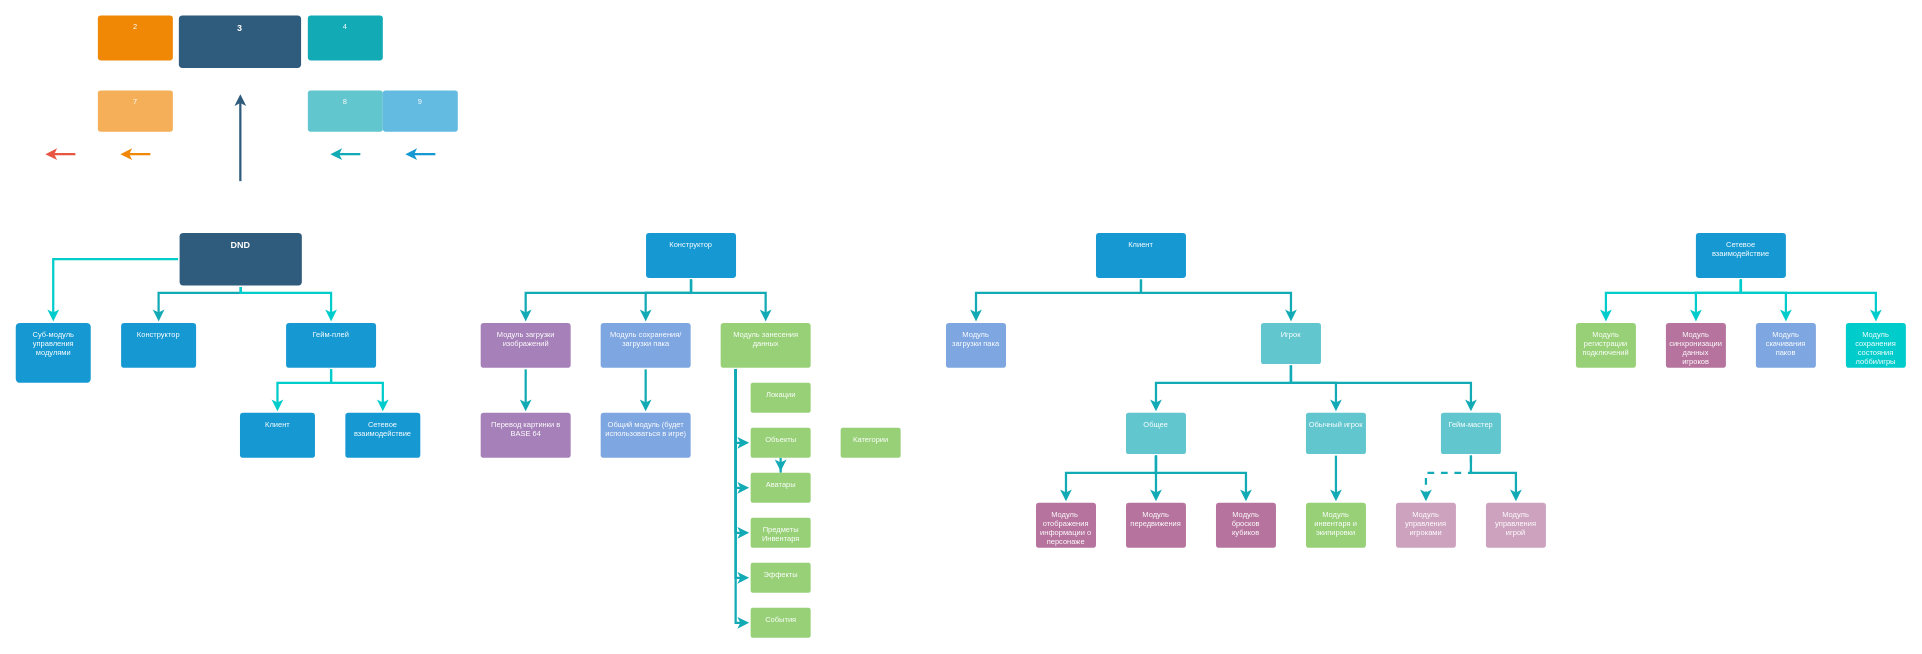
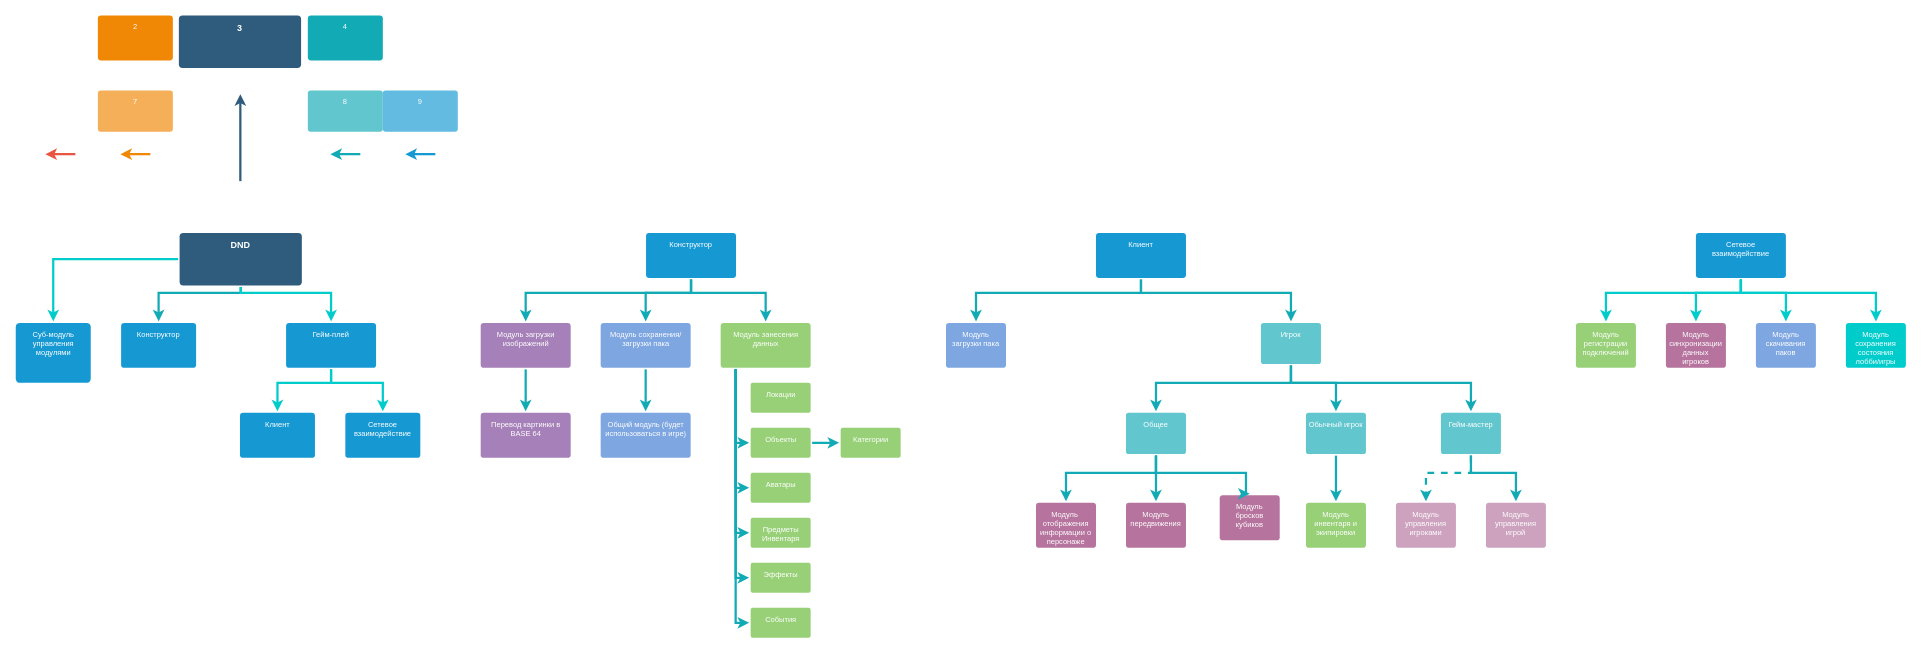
(781, 470) -> (821, 443)
(1246, 525) -> (1250, 518)
